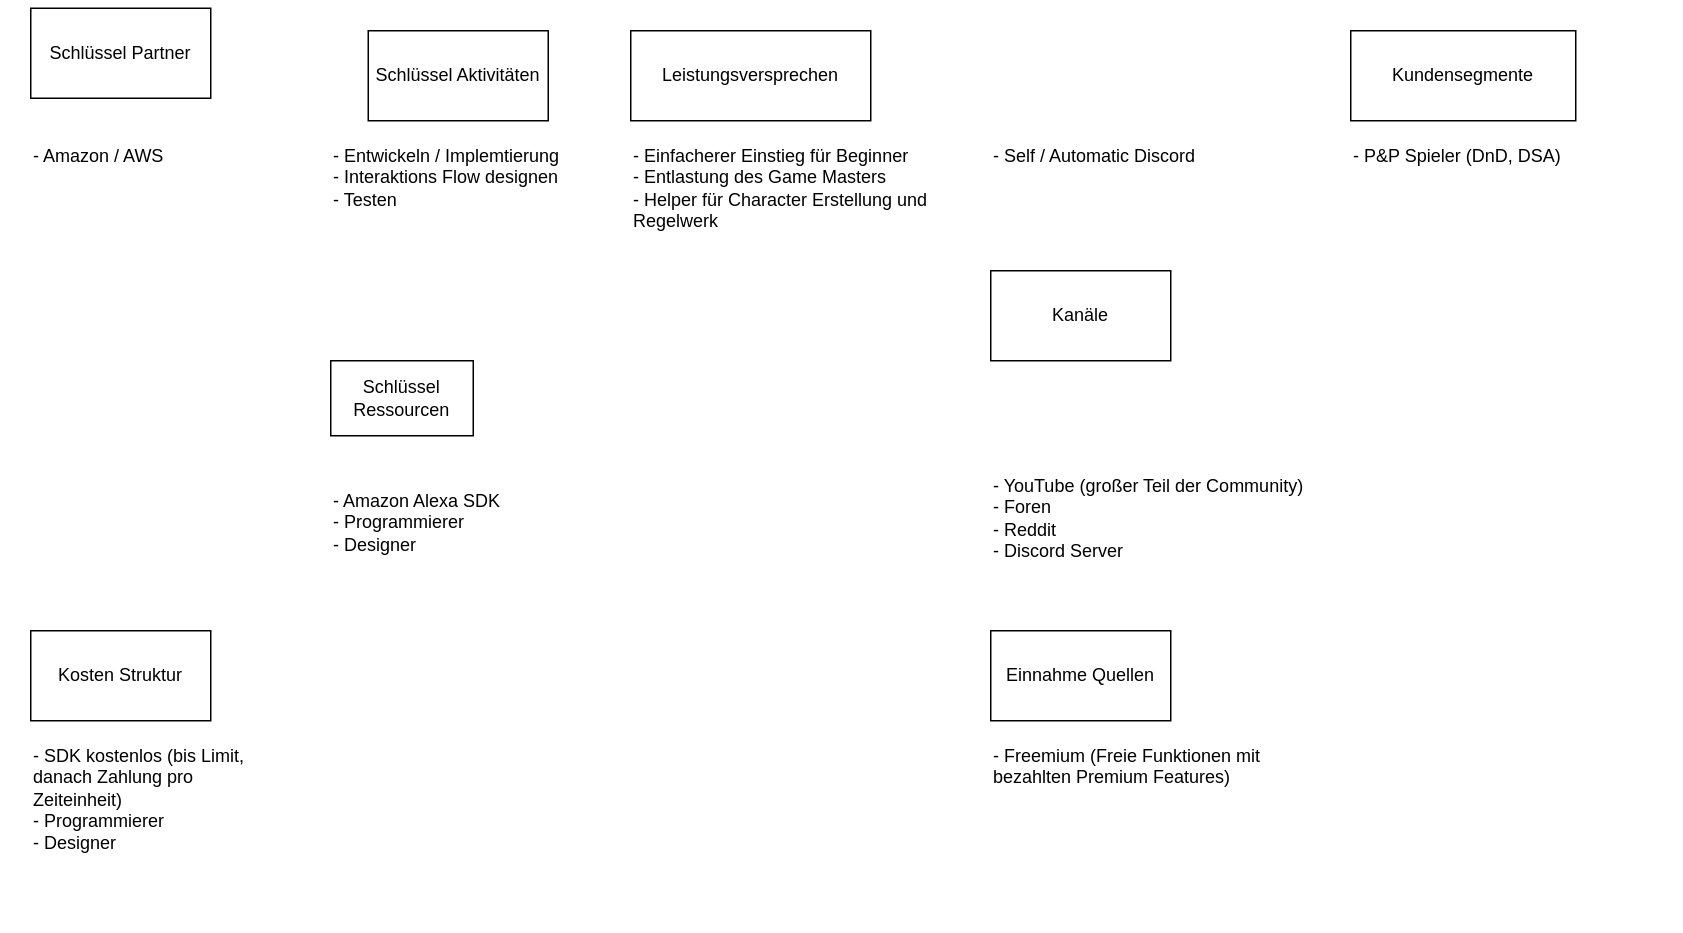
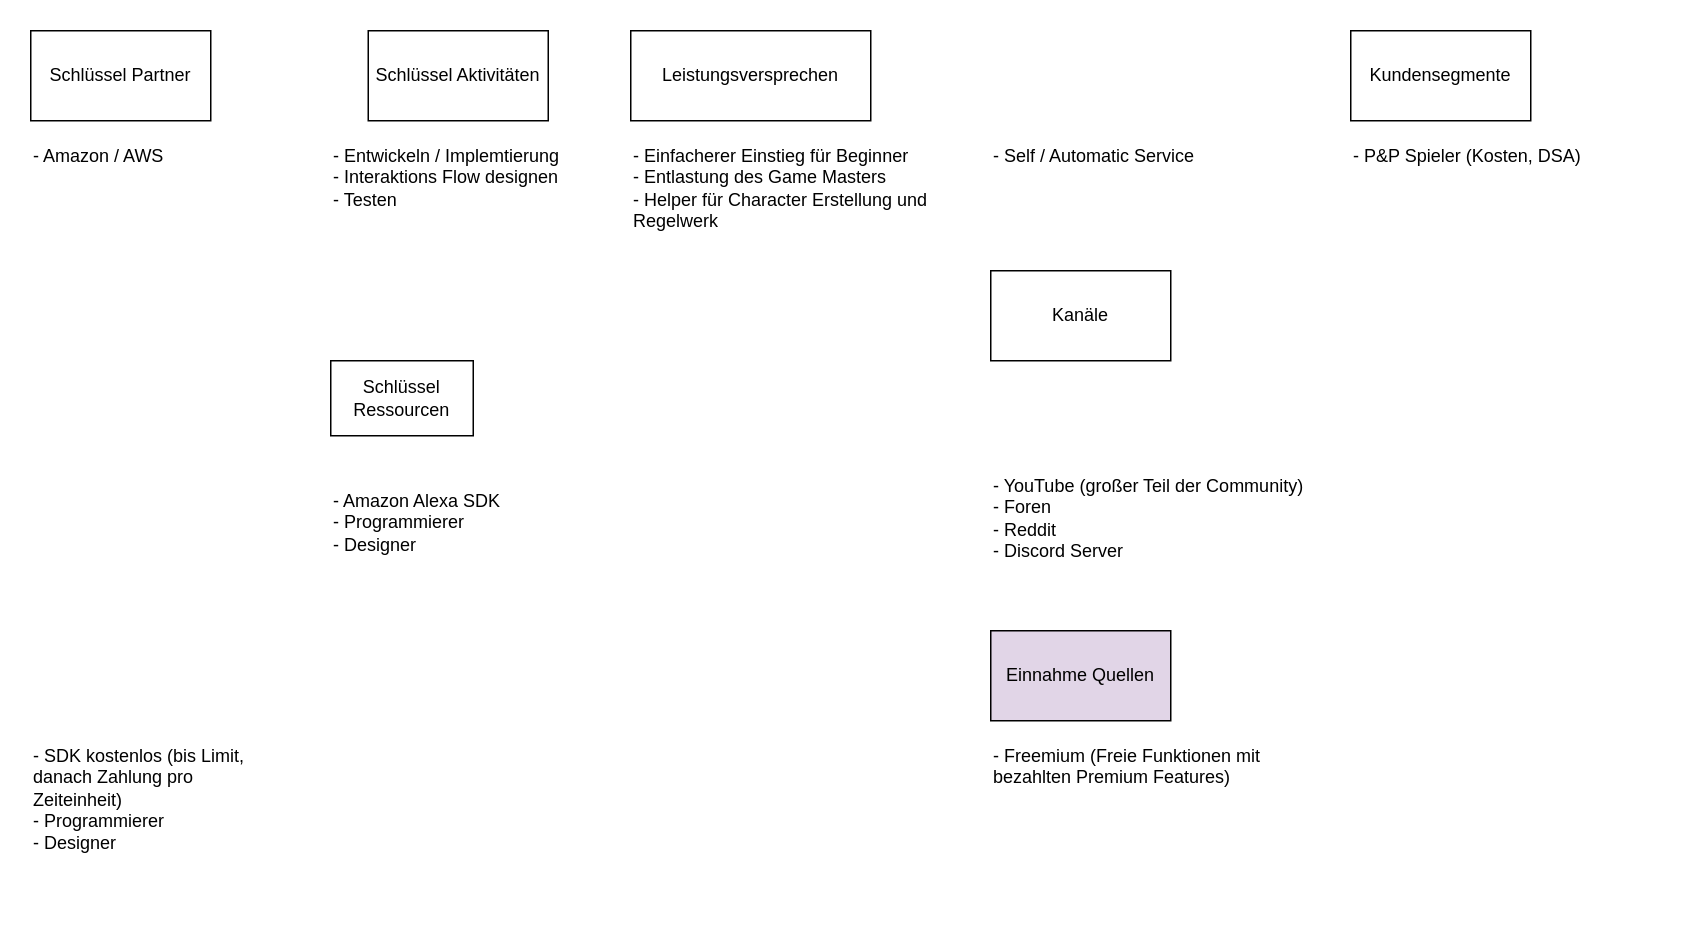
(121, 53) -> (121, 76)
(1463, 76) -> (1441, 76)
(1108, 157) -> (1108, 157)
(1458, 157) -> (1473, 157)
(121, 676) -> none
(1081, 676) -> (1081, 676)
